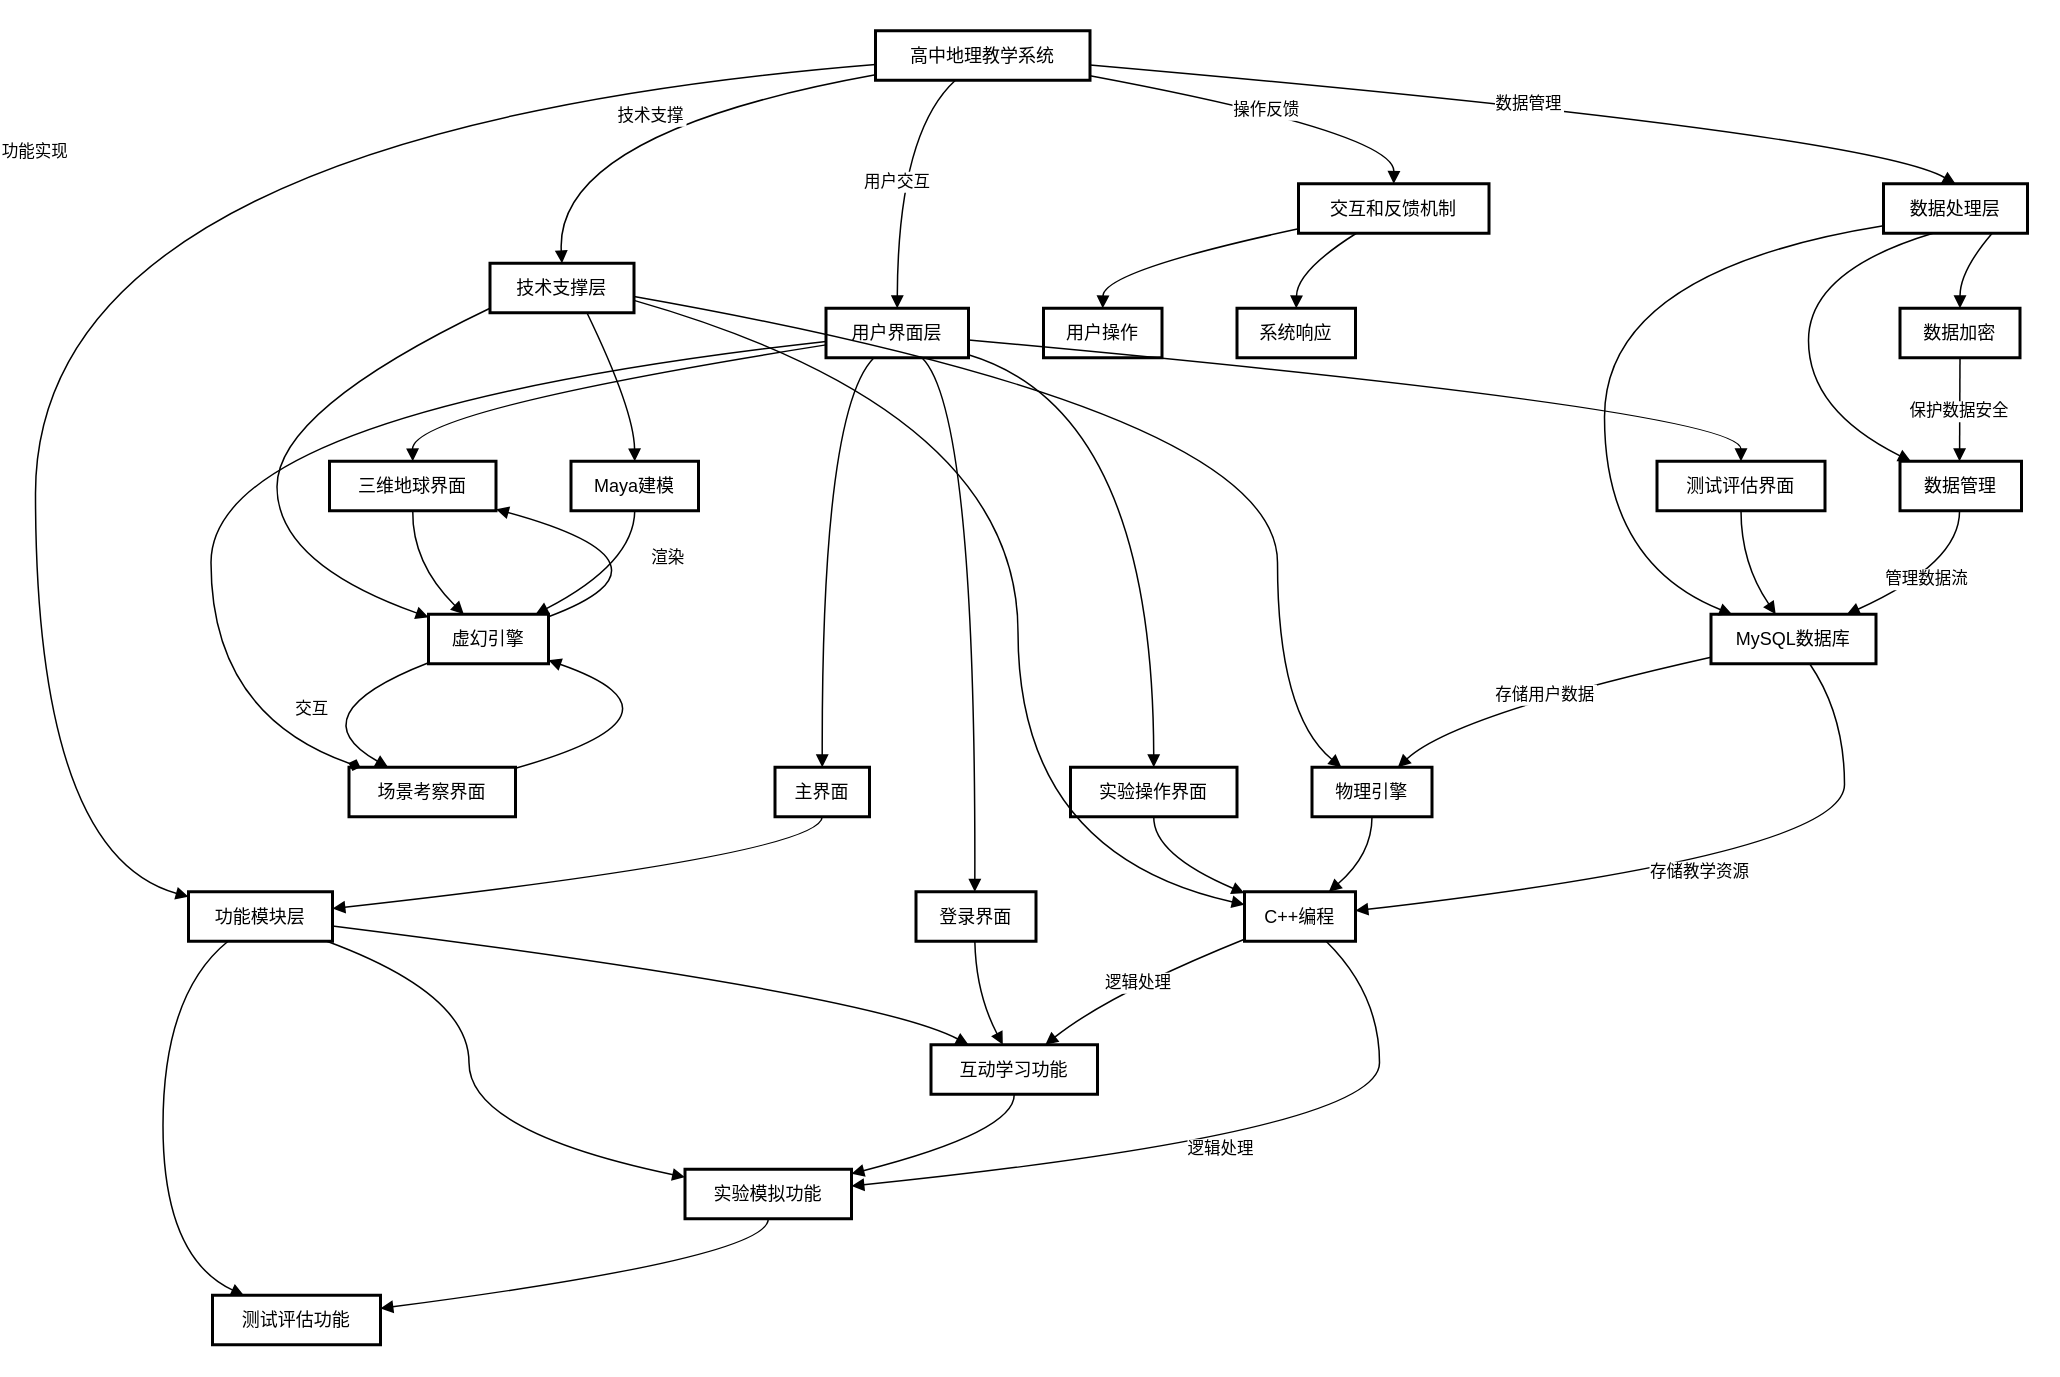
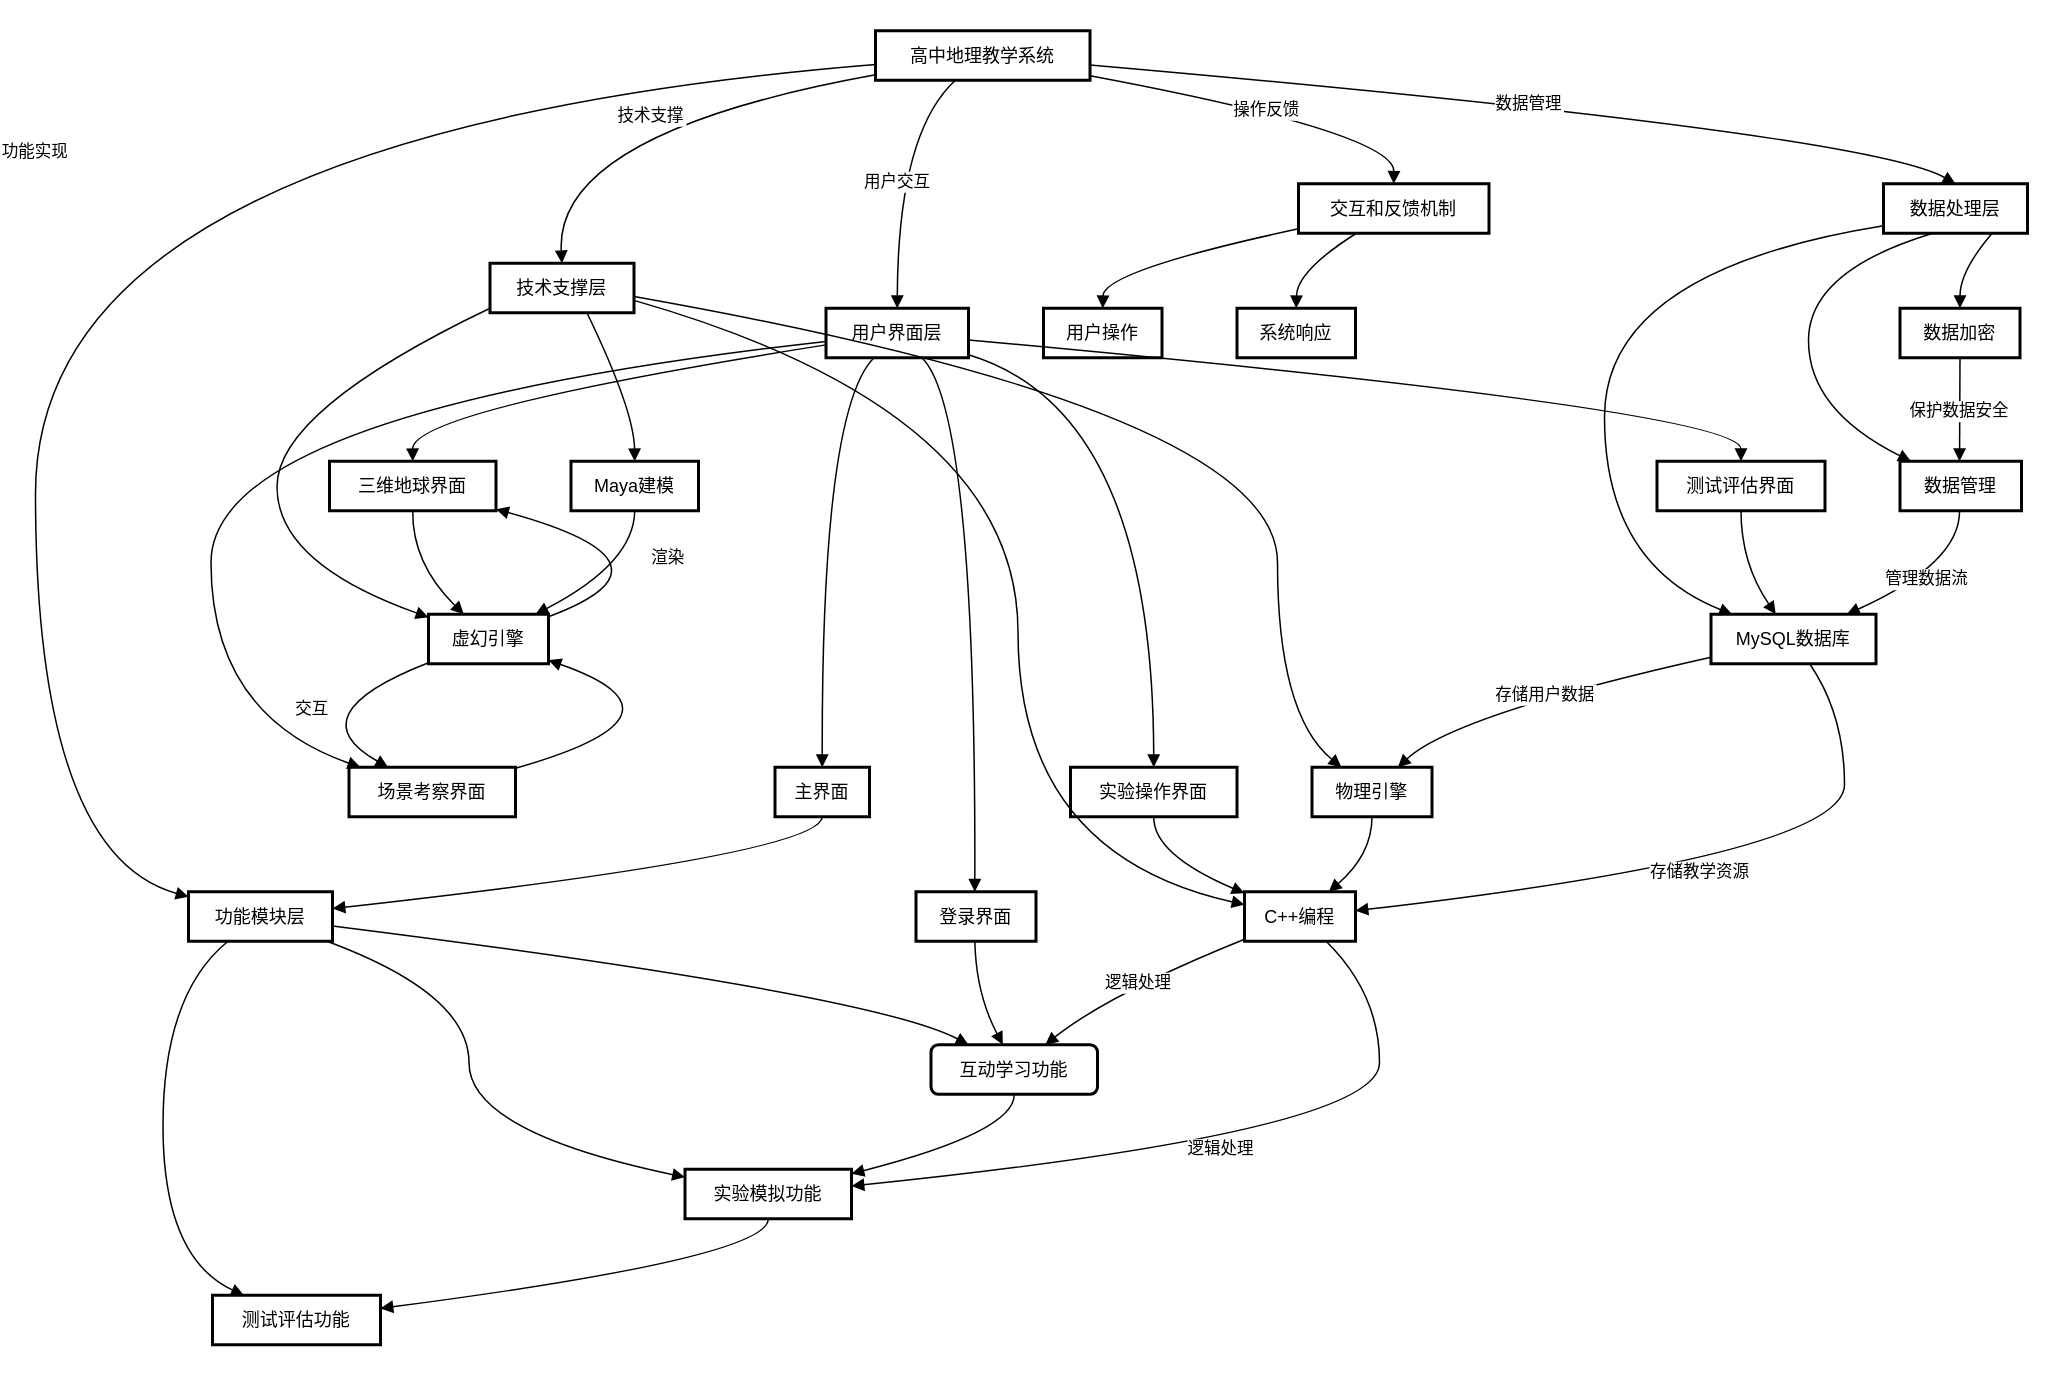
(347, 763) -> (347, 762)
(1014, 1070) -> (1014, 1070)
